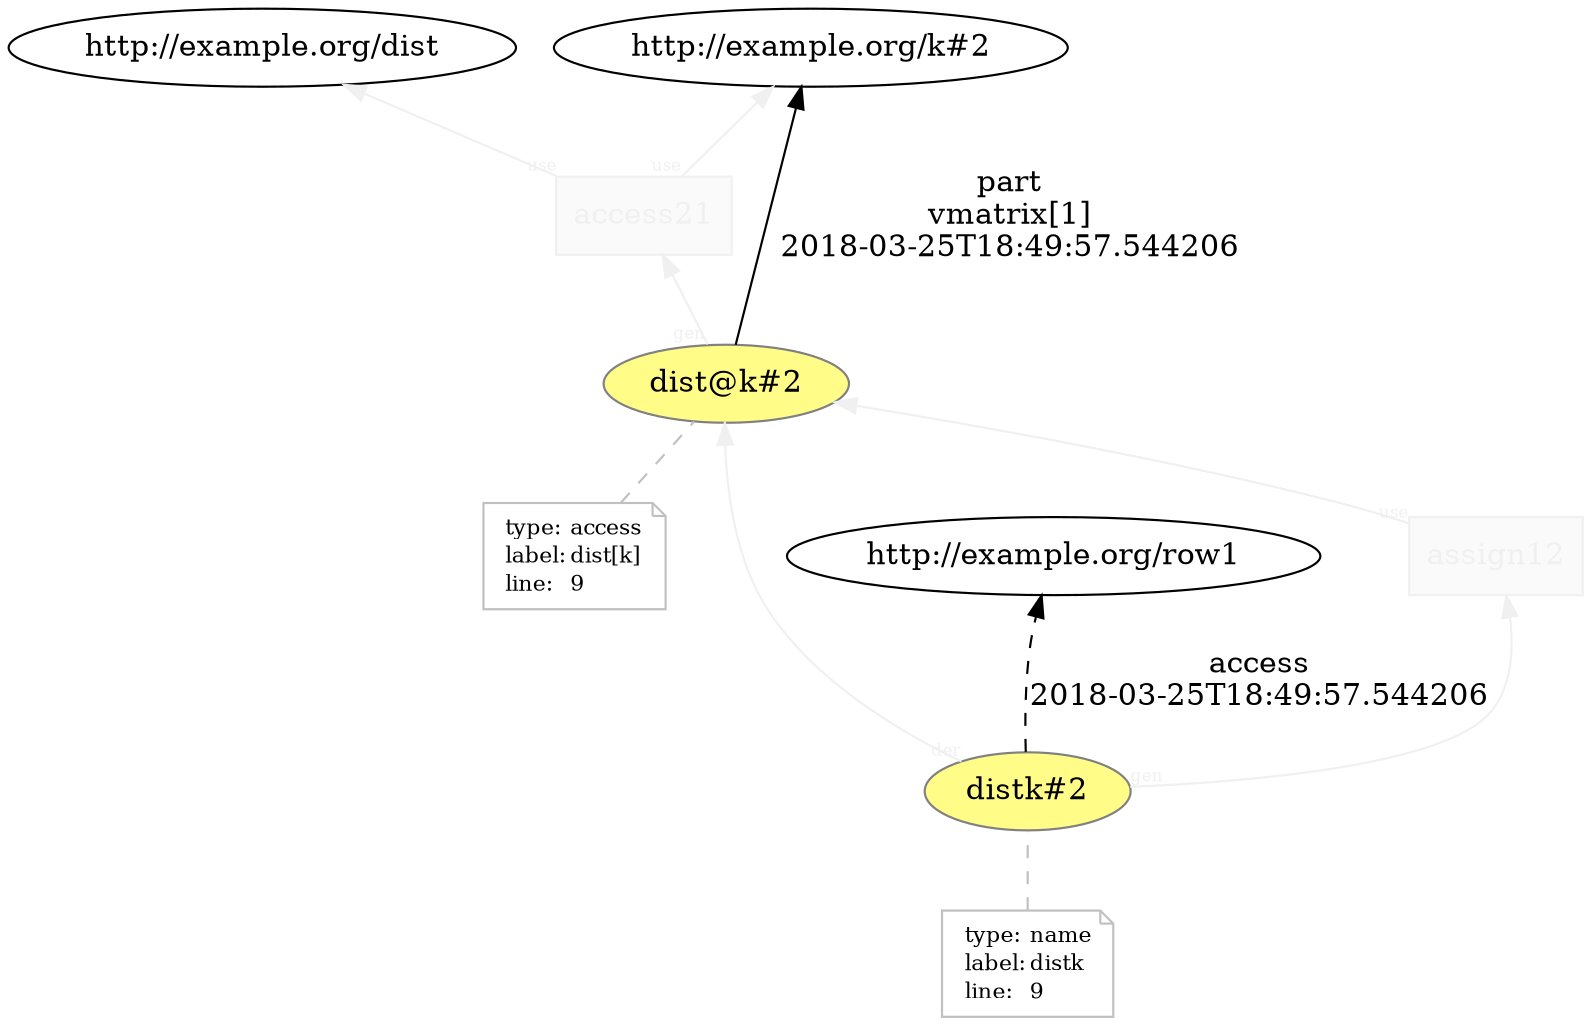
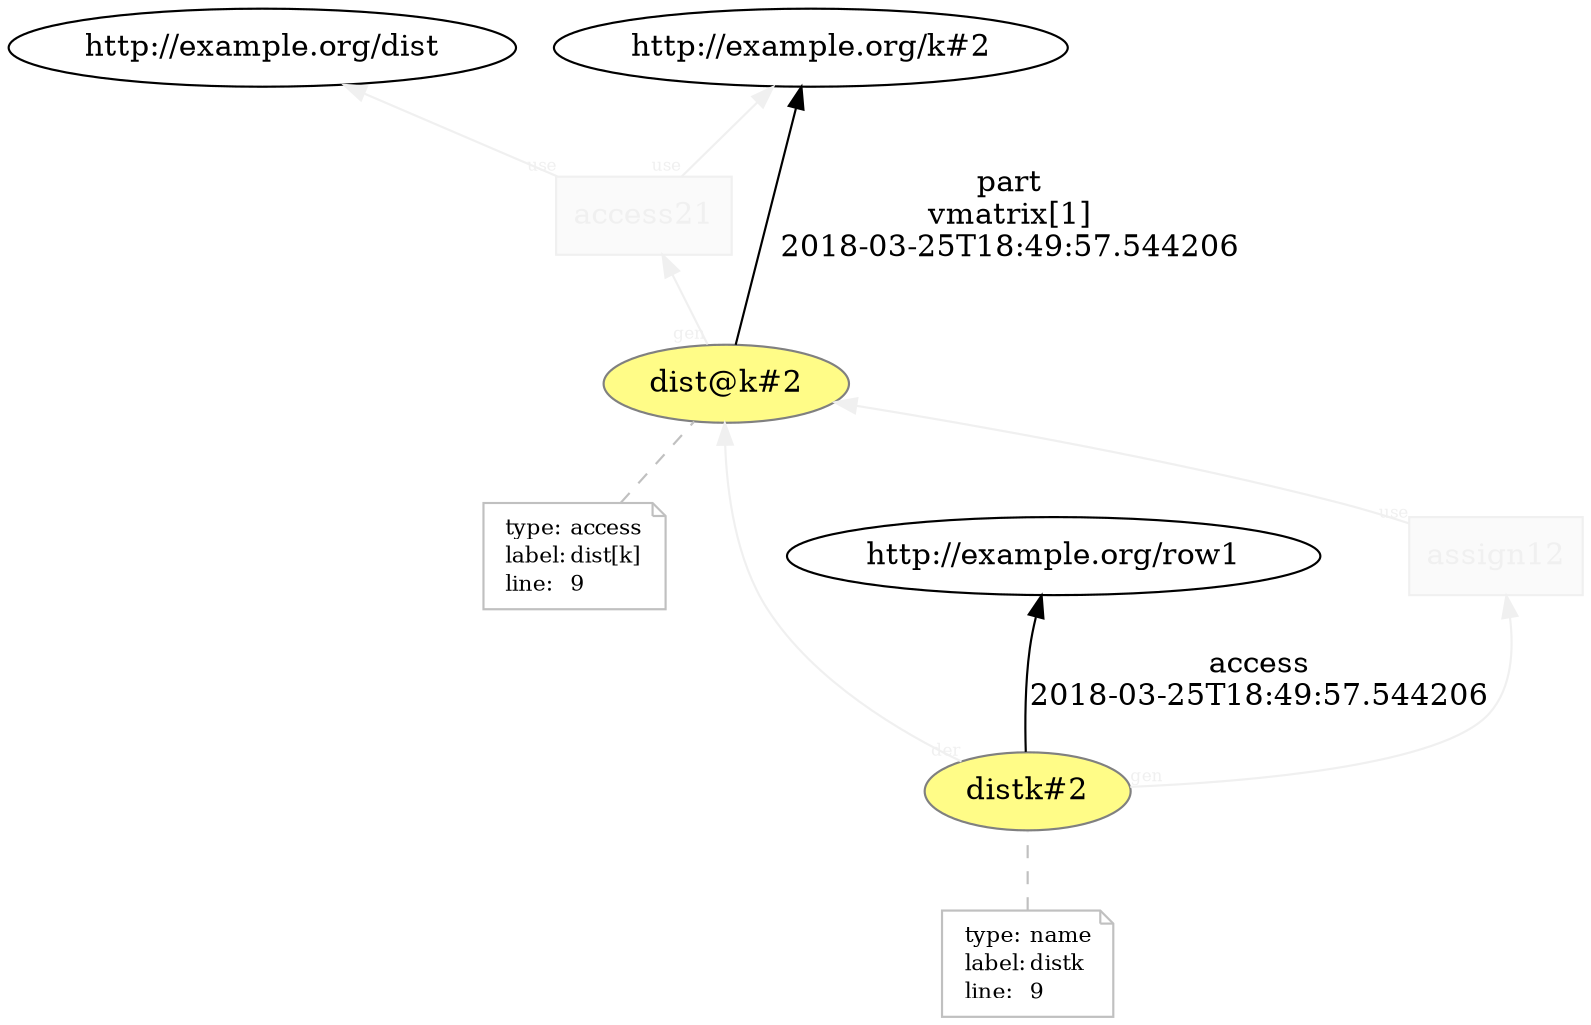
(1026, 684) -> (1026, 684)
